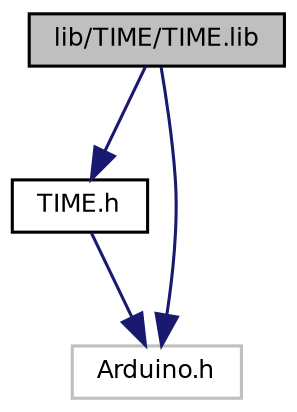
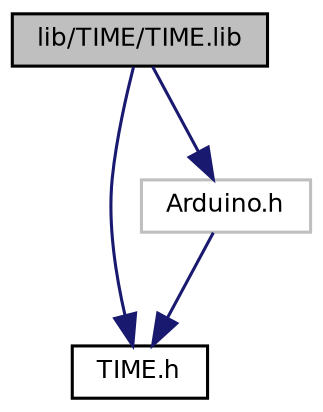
(112, 275) -> (191, 275)
